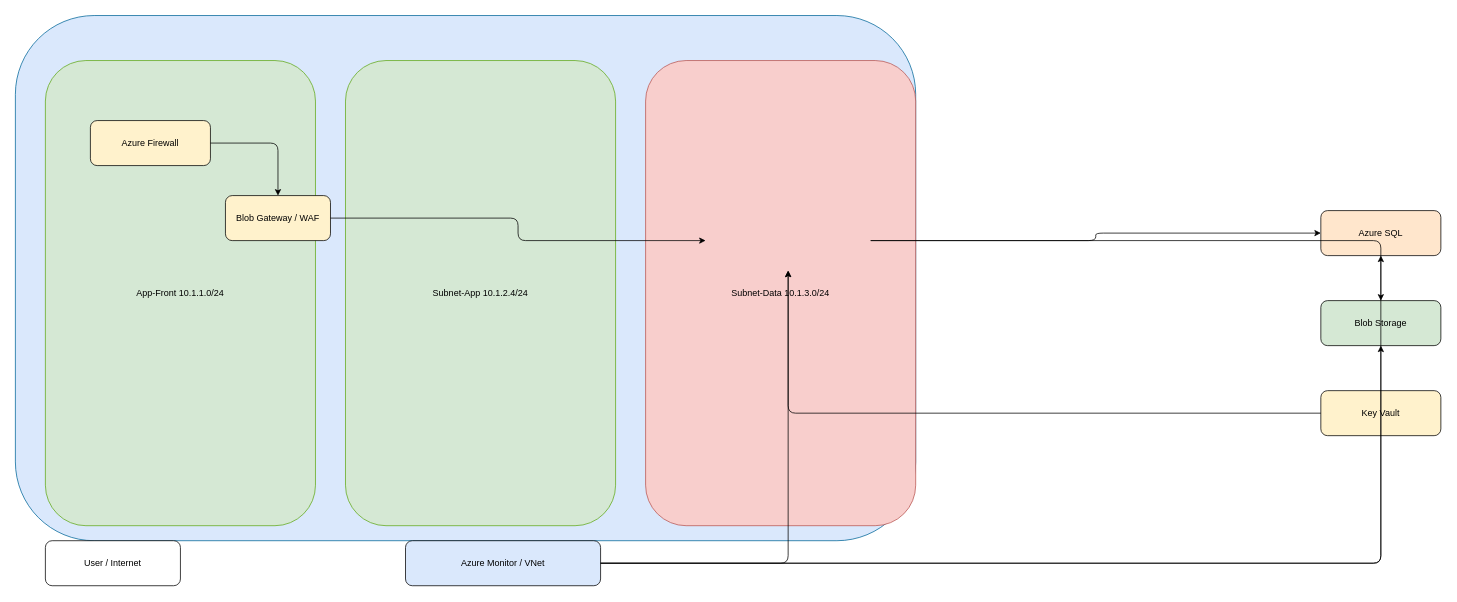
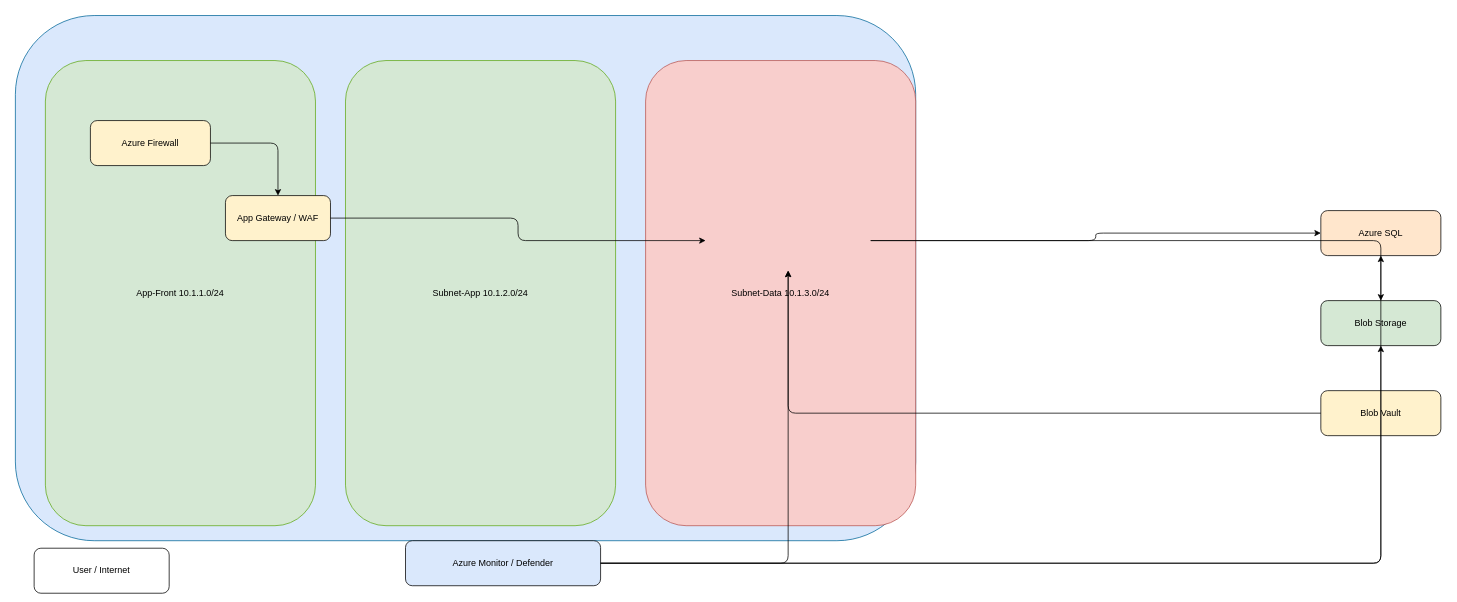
(278, 218) -> (278, 218)
(480, 293) -> (480, 293)
(1380, 413) -> (1380, 413)
(113, 563) -> (102, 570)
(503, 563) -> (503, 563)
